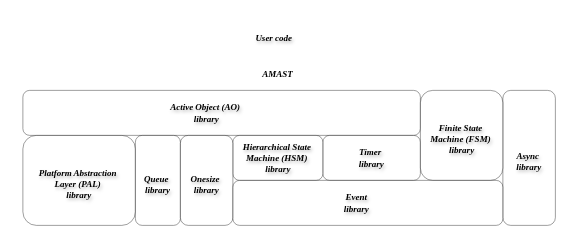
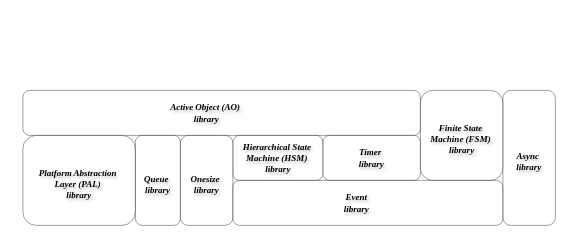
(274, 38) -> none
(278, 75) -> none
